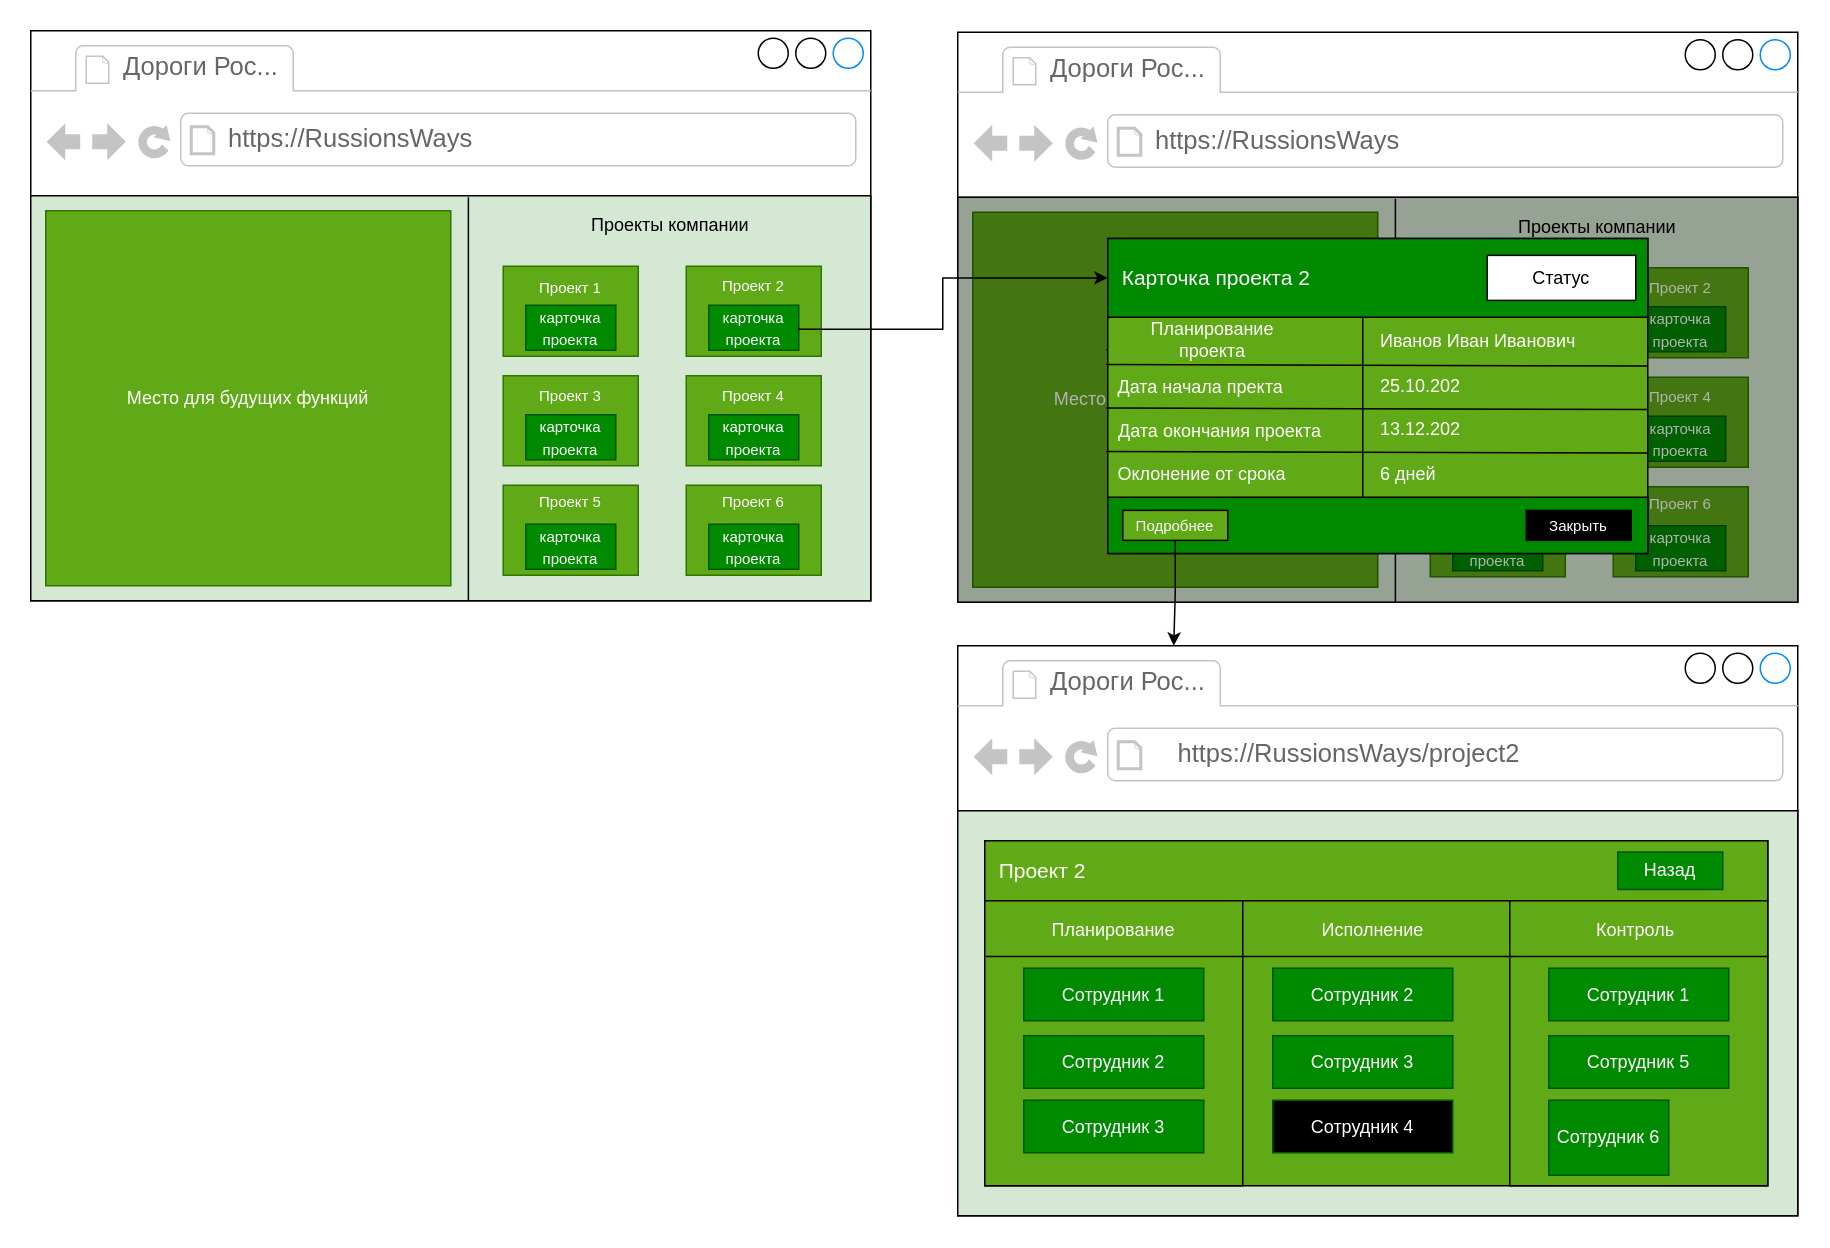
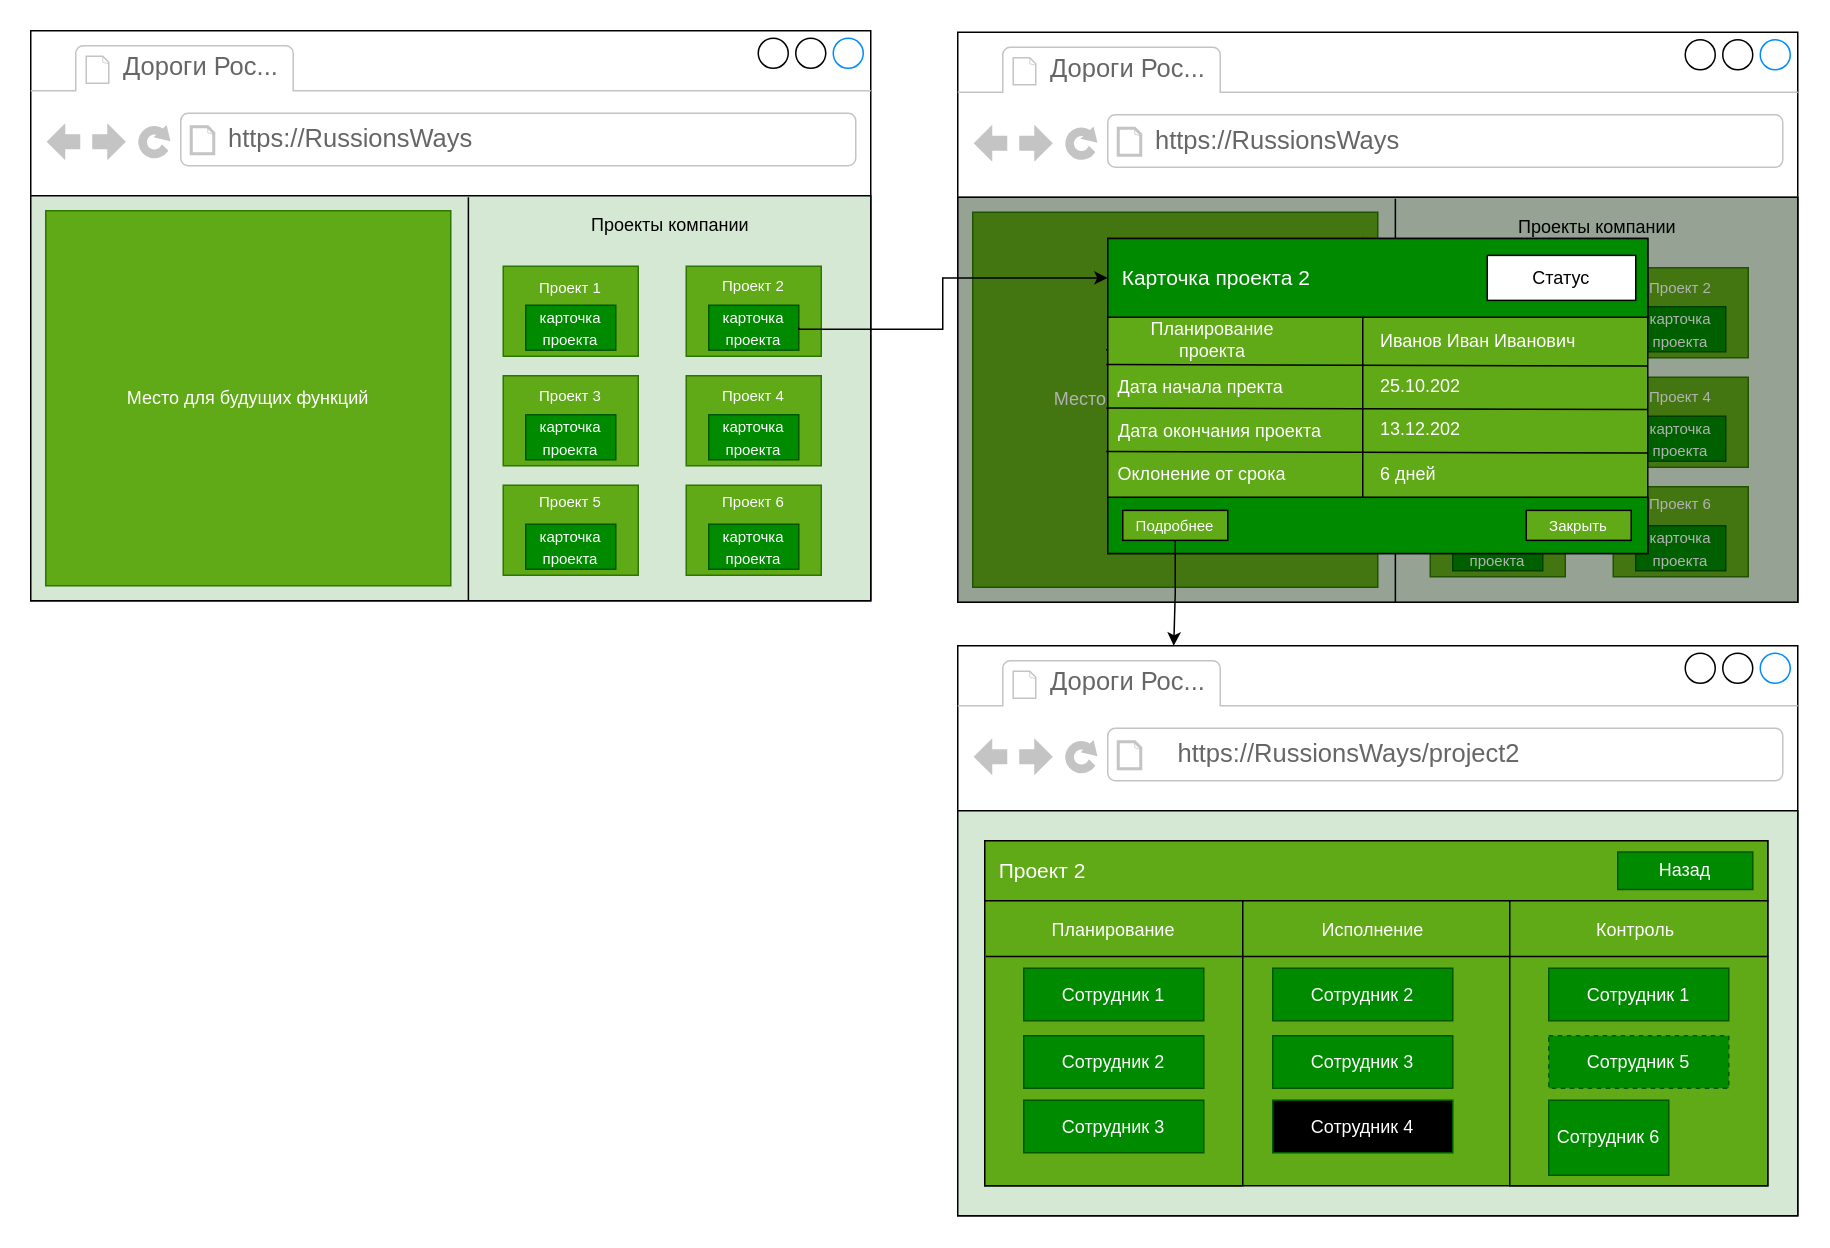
(1579, 525) -> (1579, 525)
(1670, 871) -> (1685, 871)
(1639, 1062) -> (1639, 1062)
